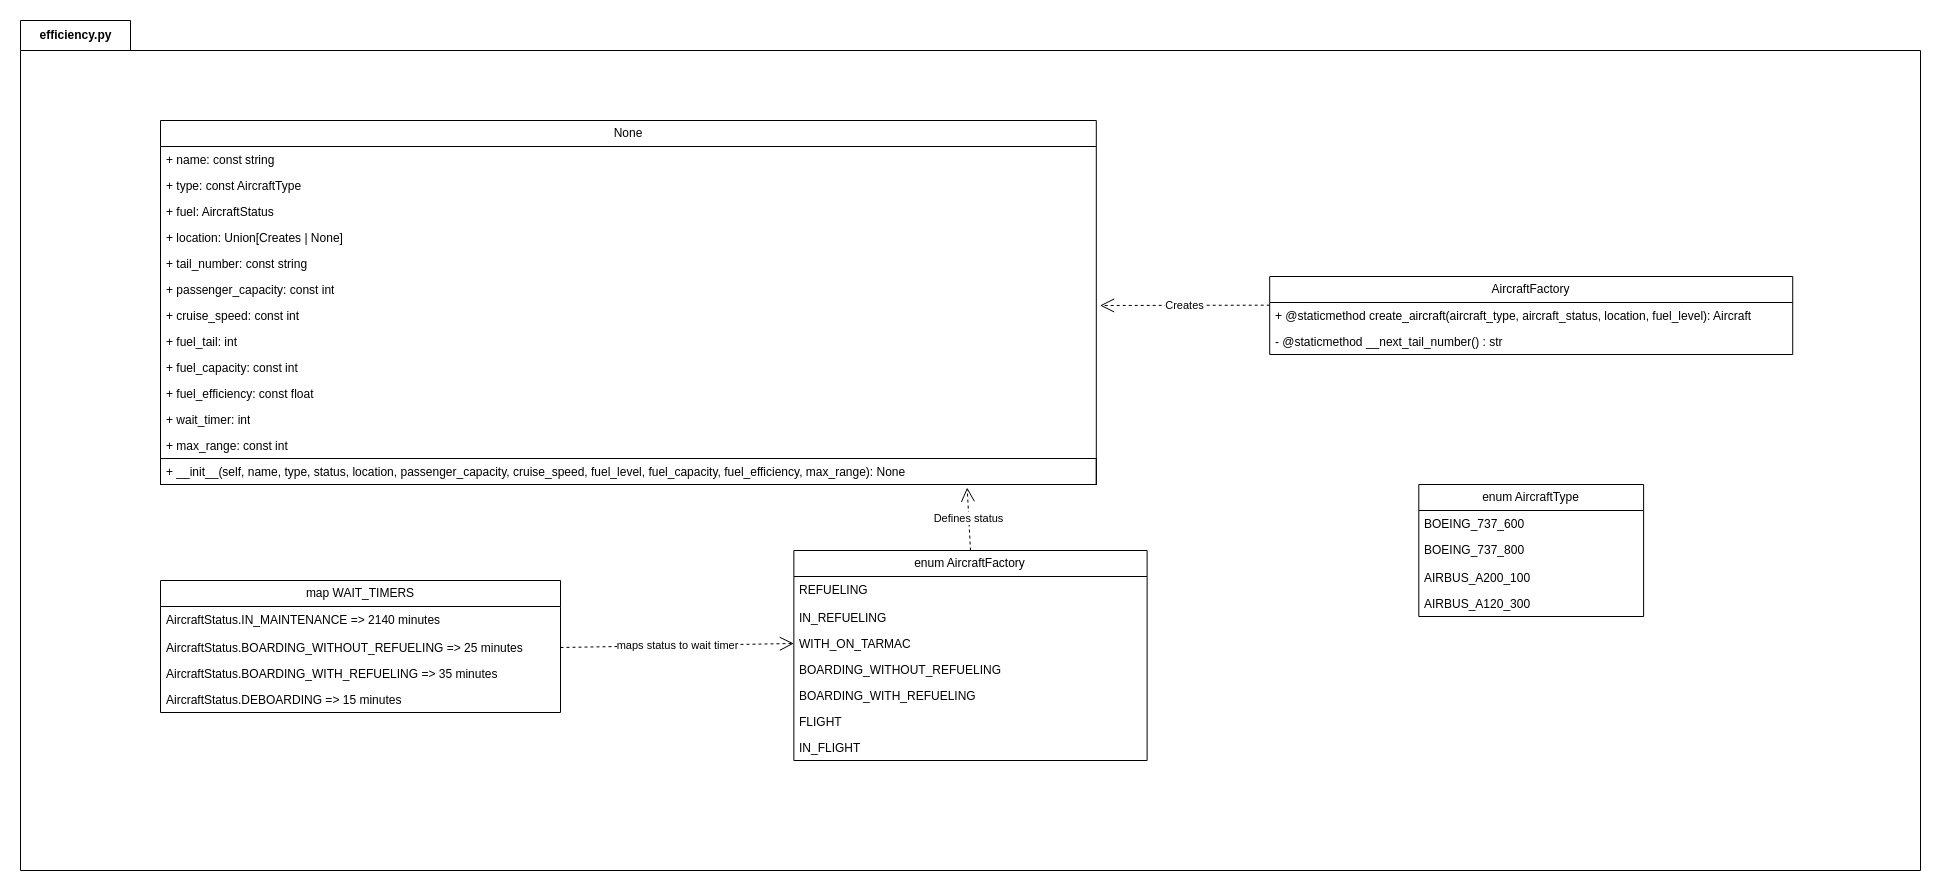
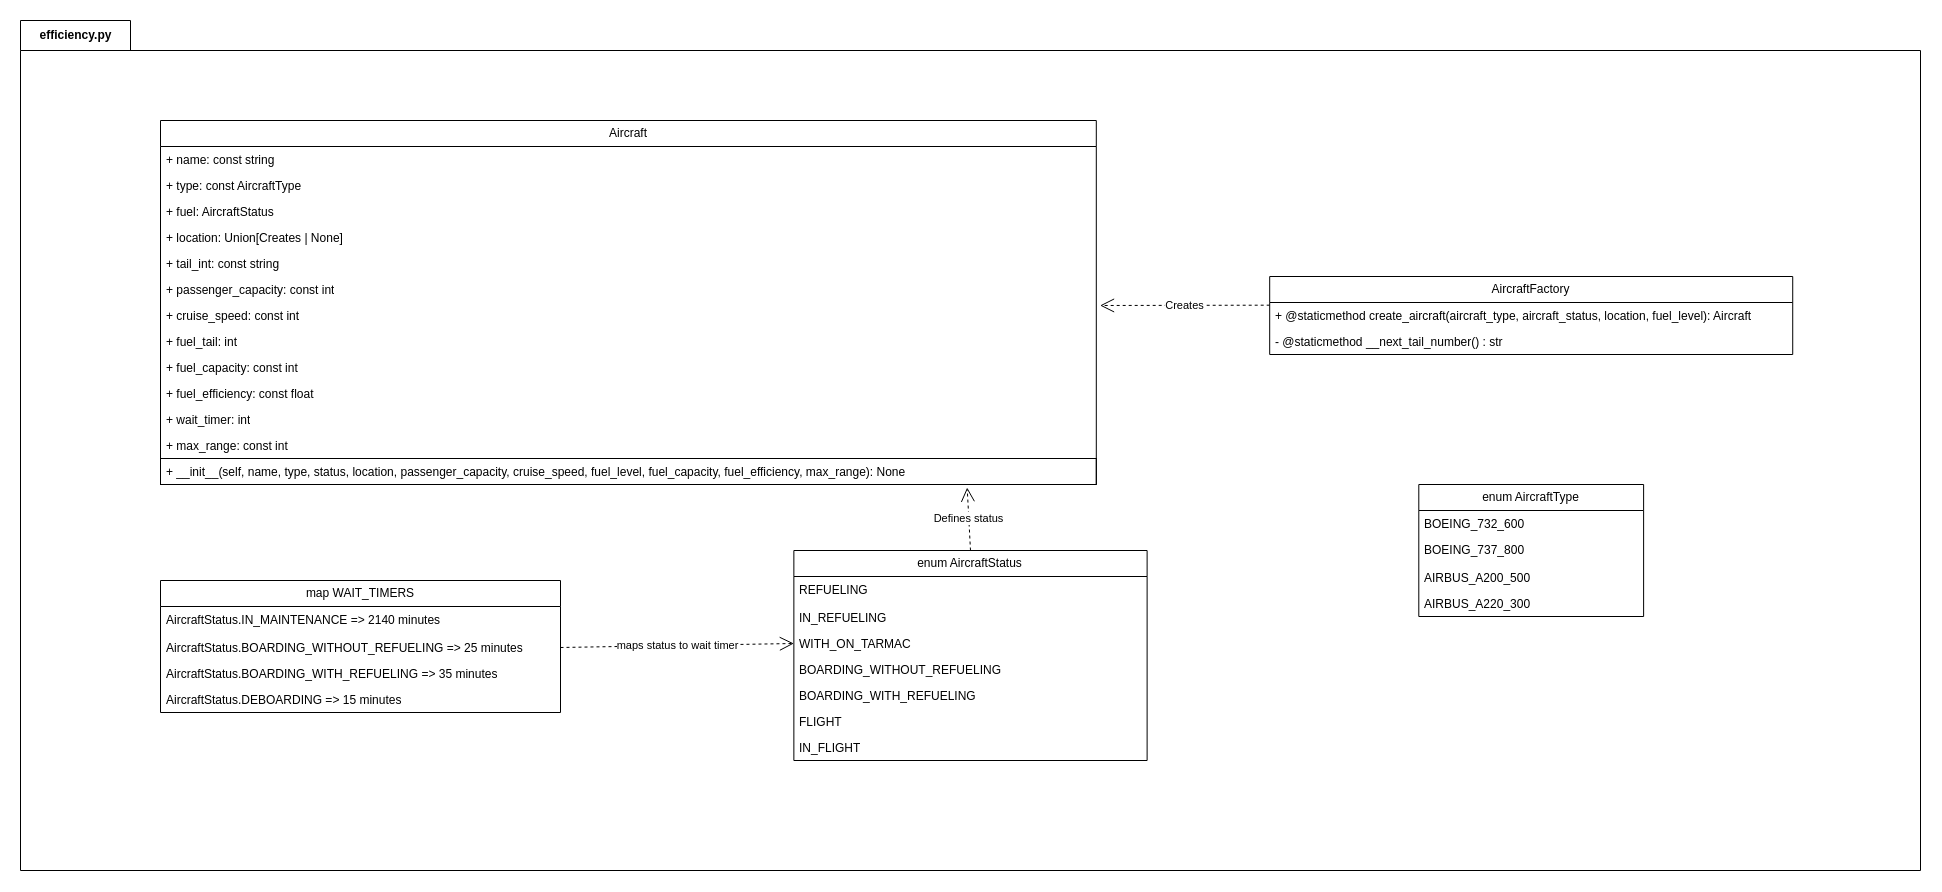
(629, 134) -> (629, 134)
(246, 265) -> (235, 265)
(1472, 525) -> (1472, 525)
(970, 564) -> (970, 564)
(1475, 579) -> (1475, 579)
(1475, 605) -> (1475, 605)
